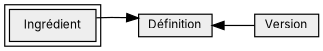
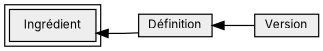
(111, 17) -> (123, 33)
